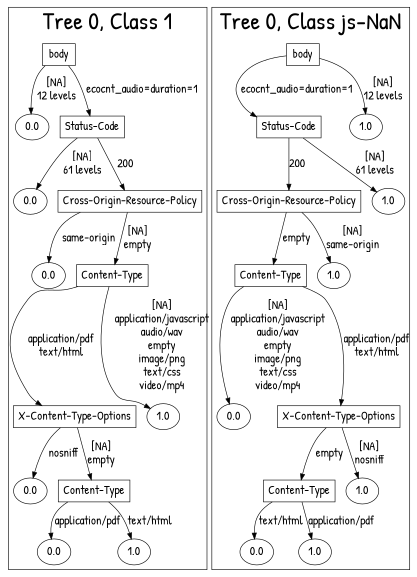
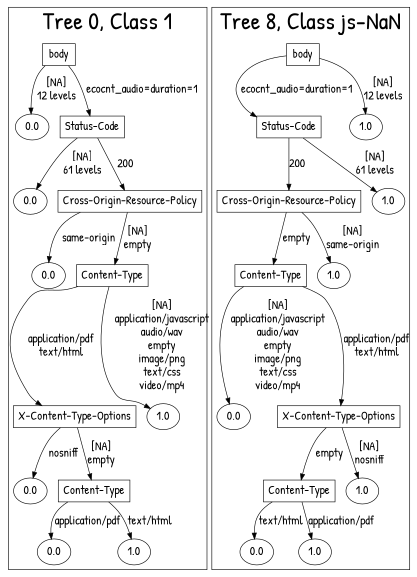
(311, 23) -> (311, 23)
